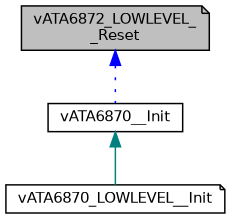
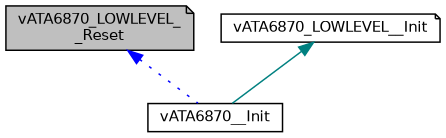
(115, 28) -> (100, 28)
(115, 166) -> (267, 77)
